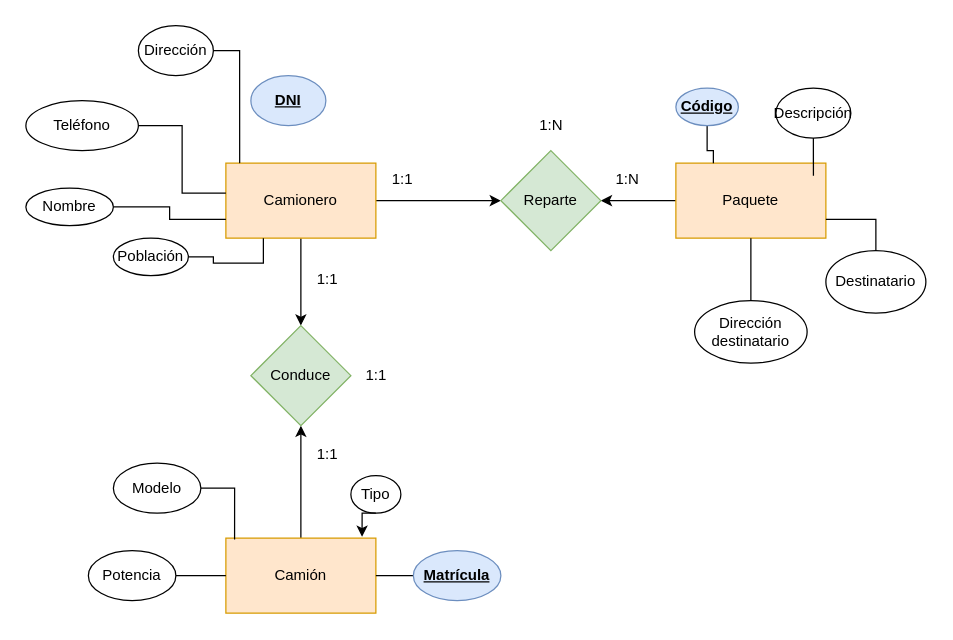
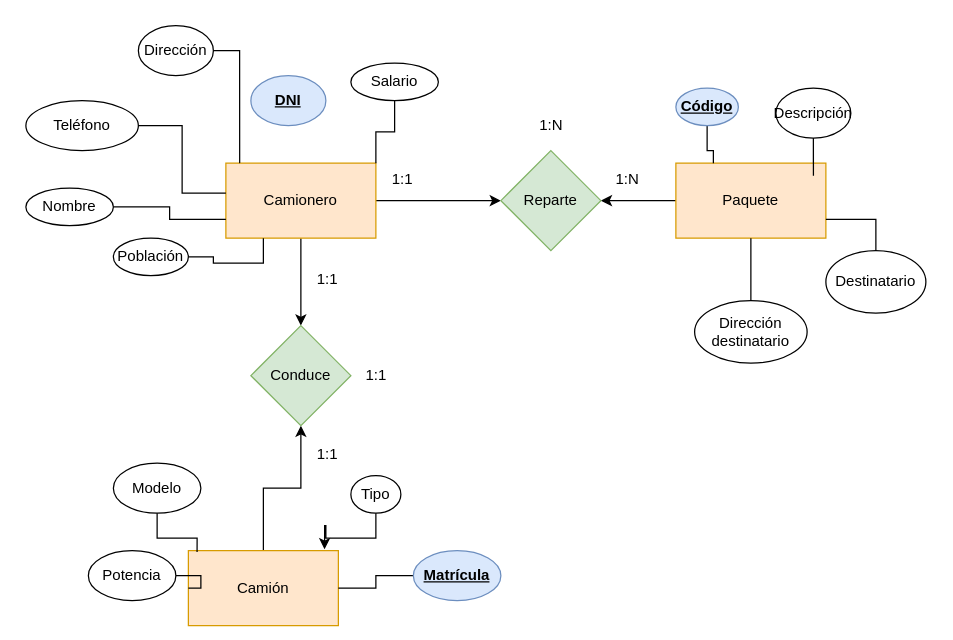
none -> (394, 82)
none -> (385, 132)
(301, 576) -> (263, 588)
